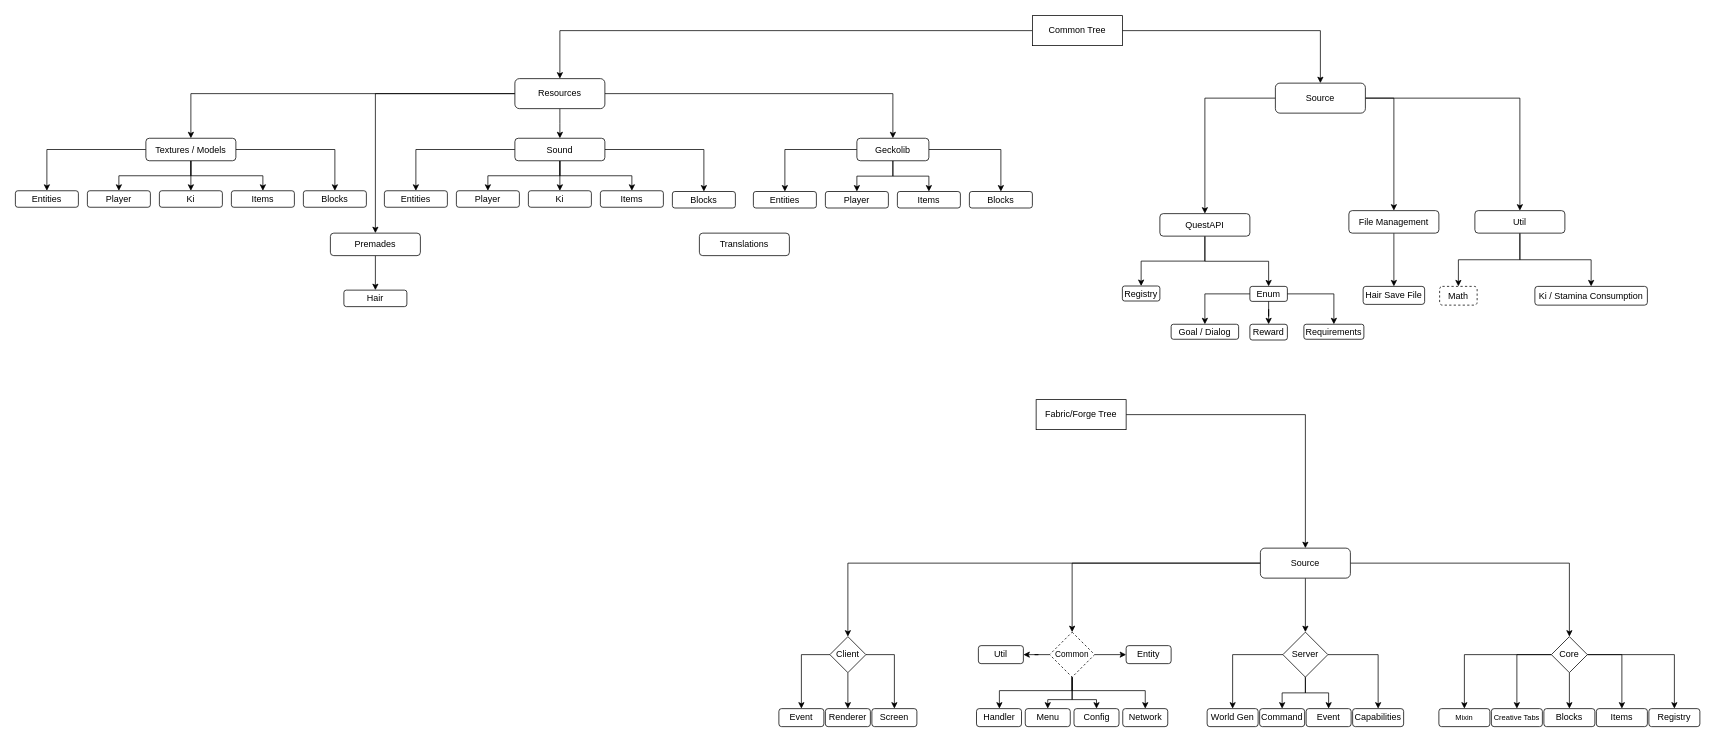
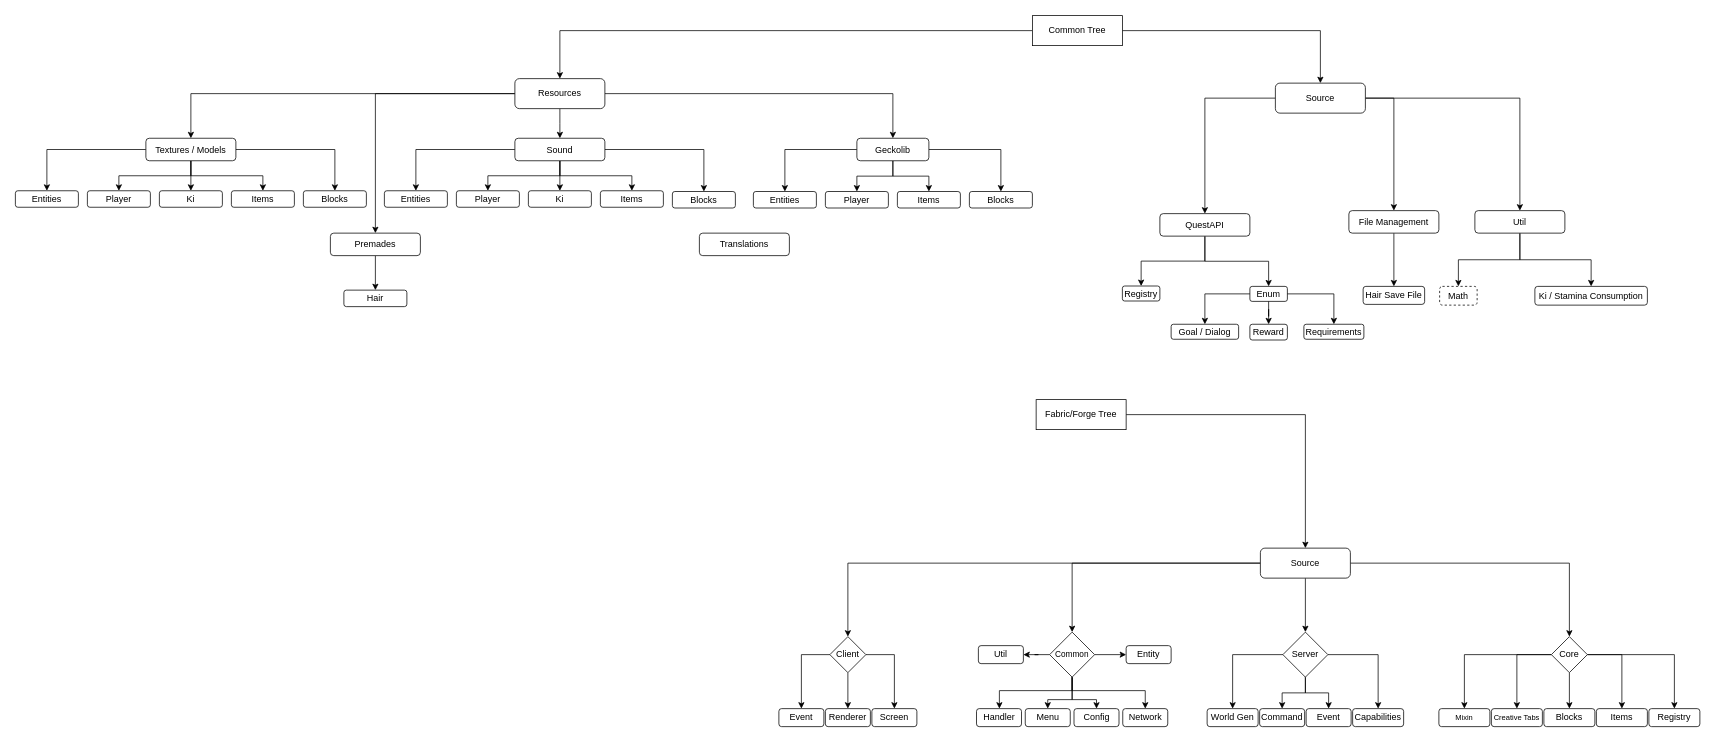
(1072, 654) -> (1072, 654)
